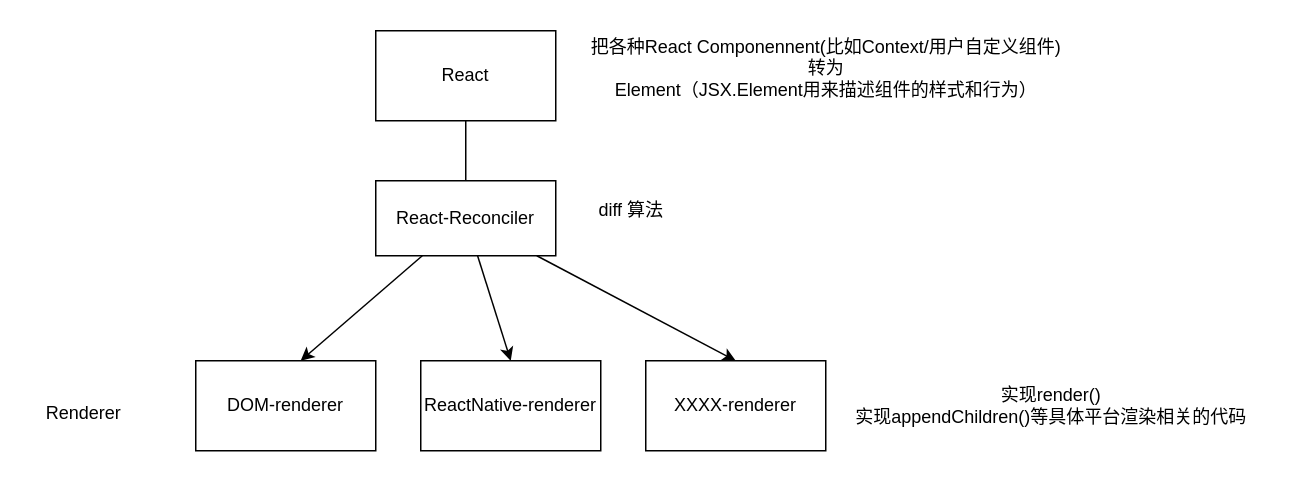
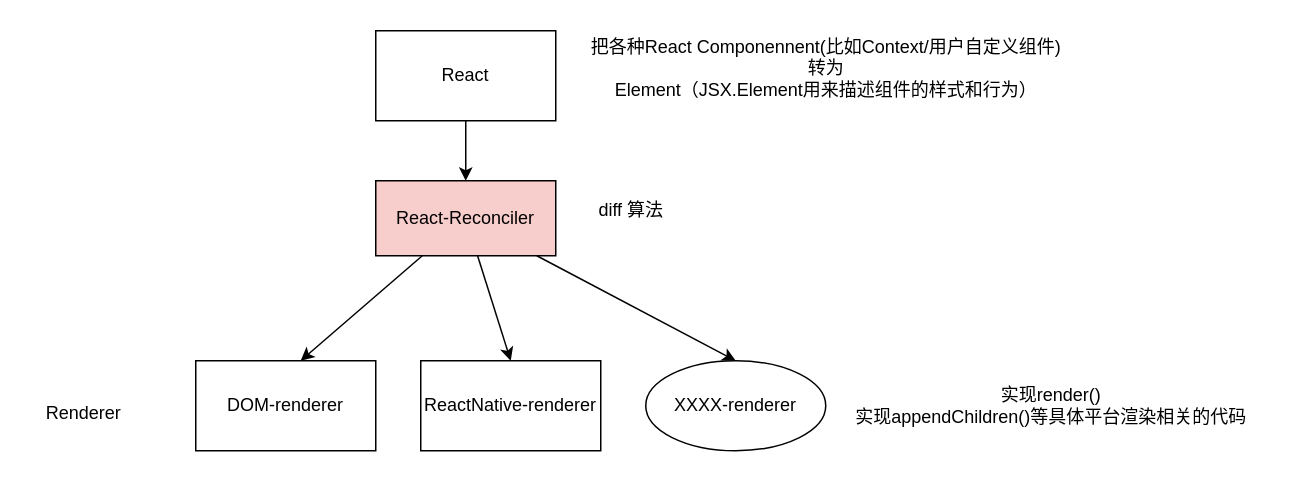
(466, 173) -> (466, 169)
(466, 218) -> (466, 218)
(736, 406) -> (736, 406)
